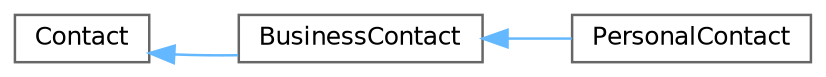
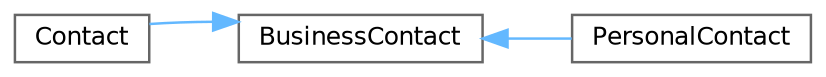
(206, 55) -> (181, 22)
